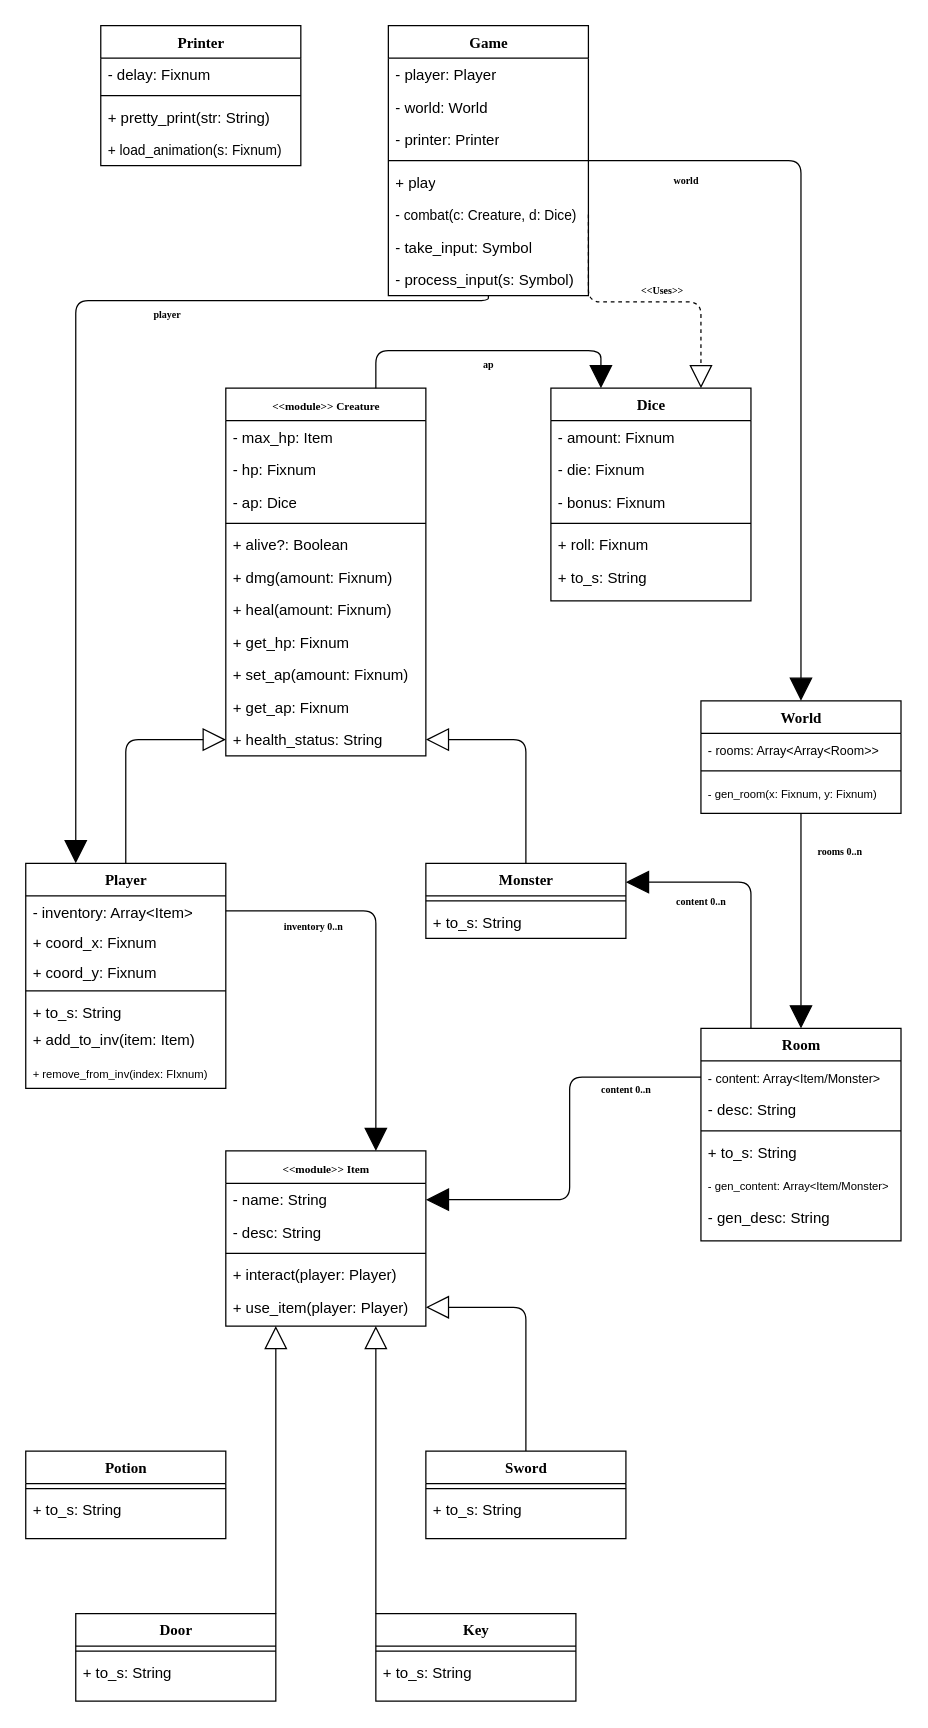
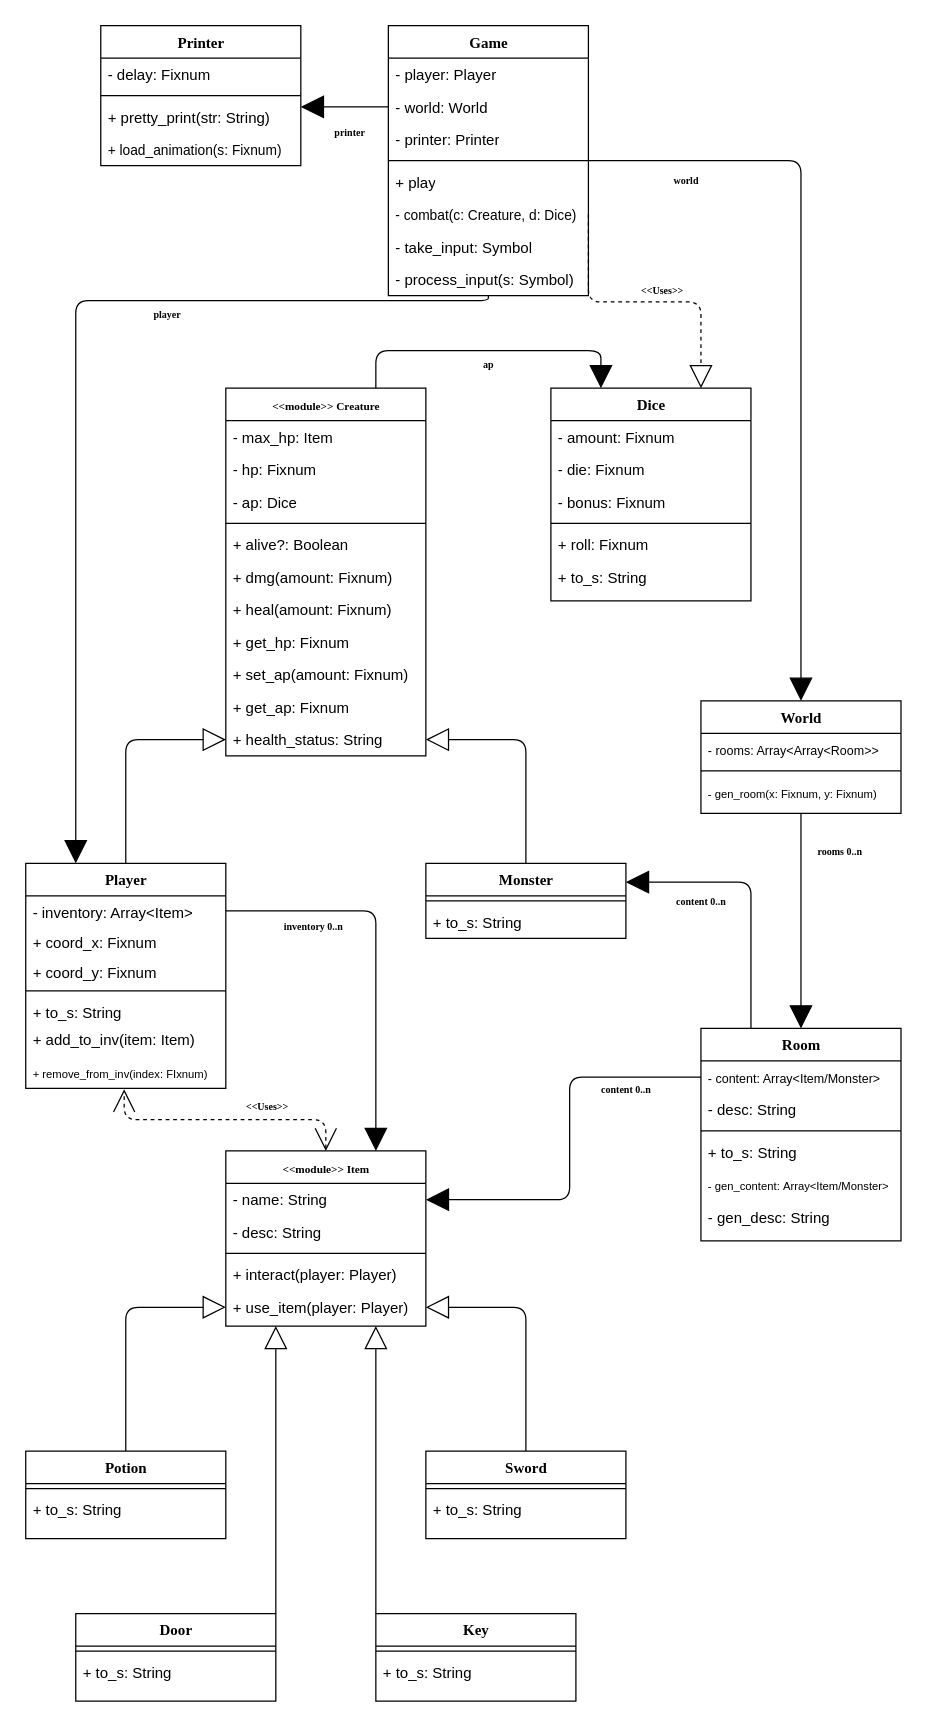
none -> (356, 107)
none -> (225, 1119)
none -> (126, 1344)
